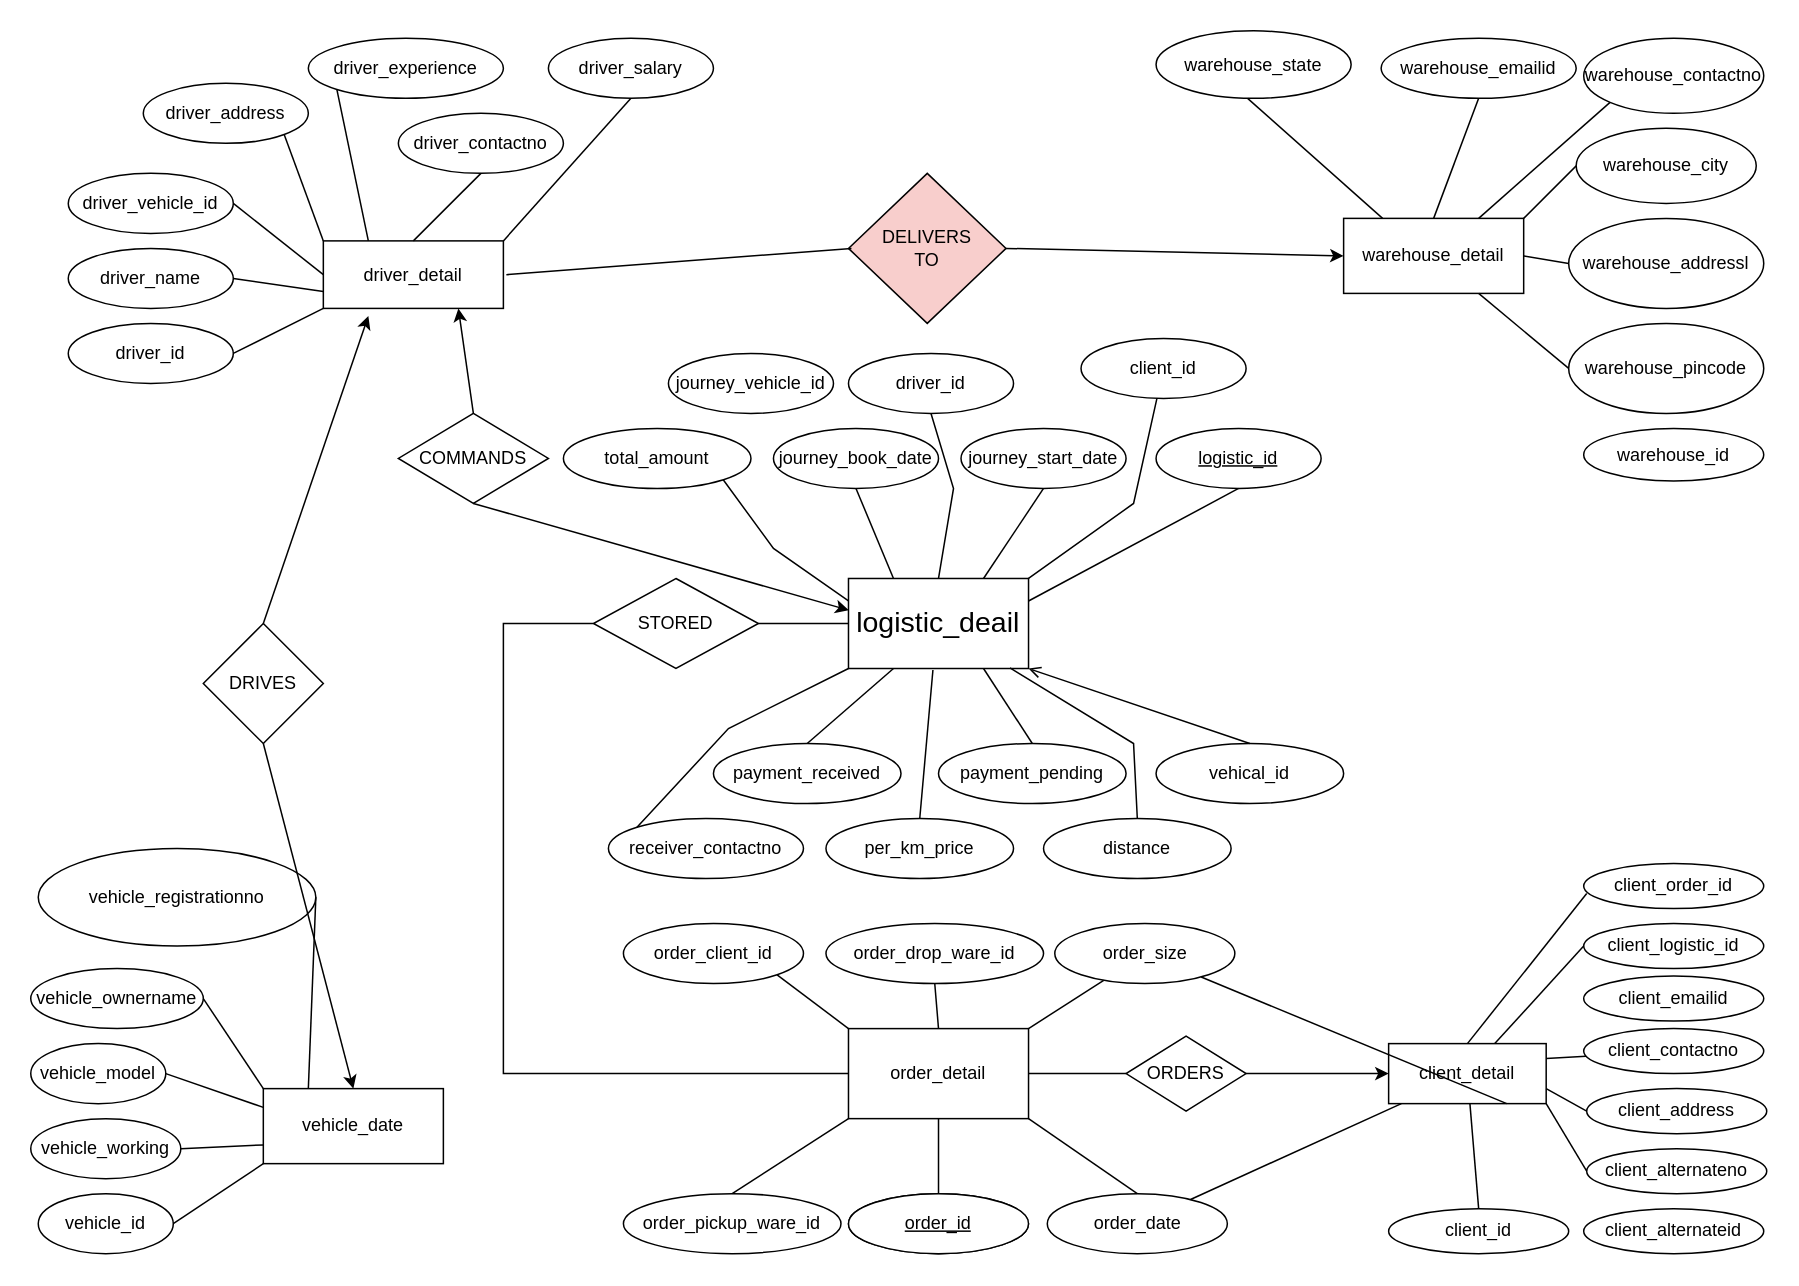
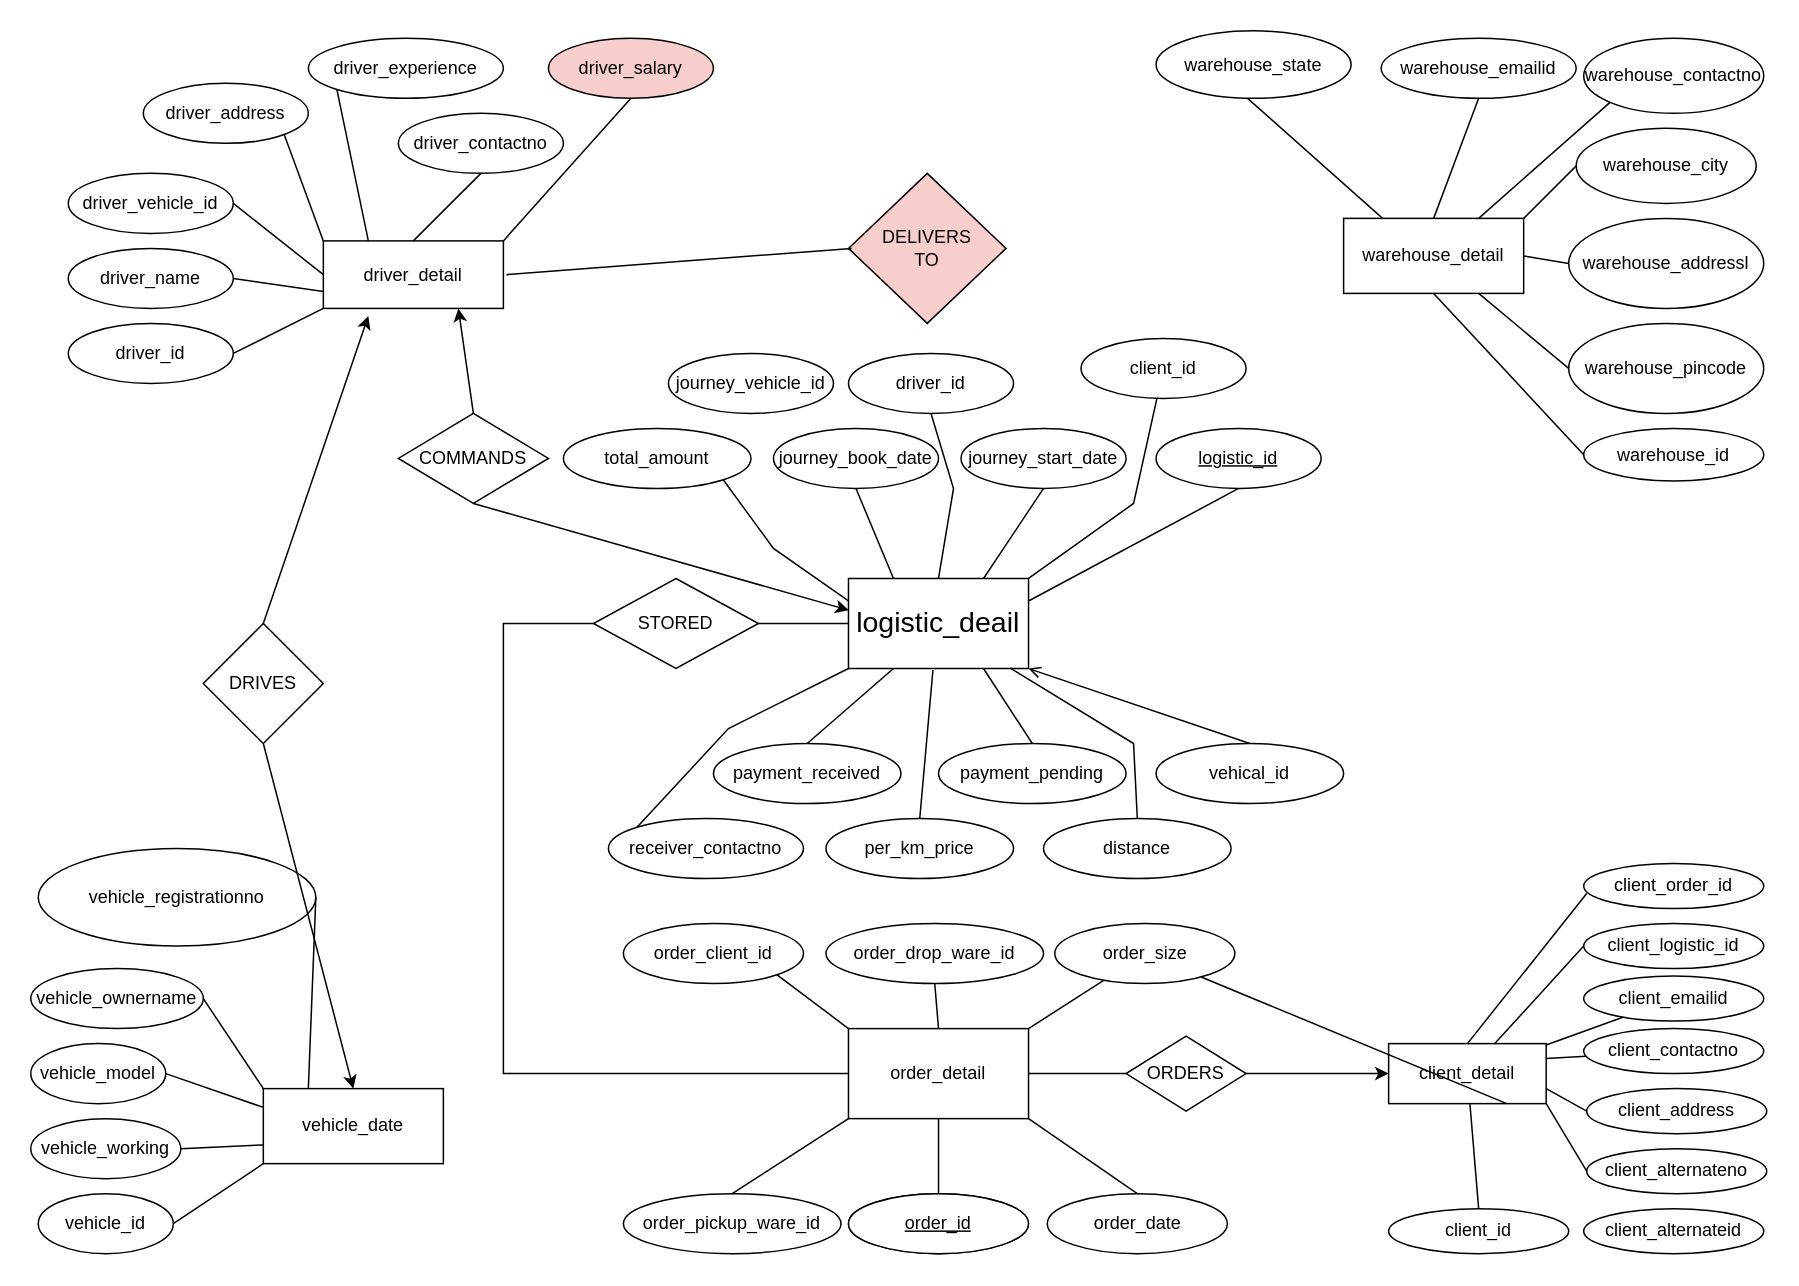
(631, 68) -> (631, 68)
(1170, 252) -> none
none -> (1508, 374)
(1296, 1151) -> (1584, 1031)
